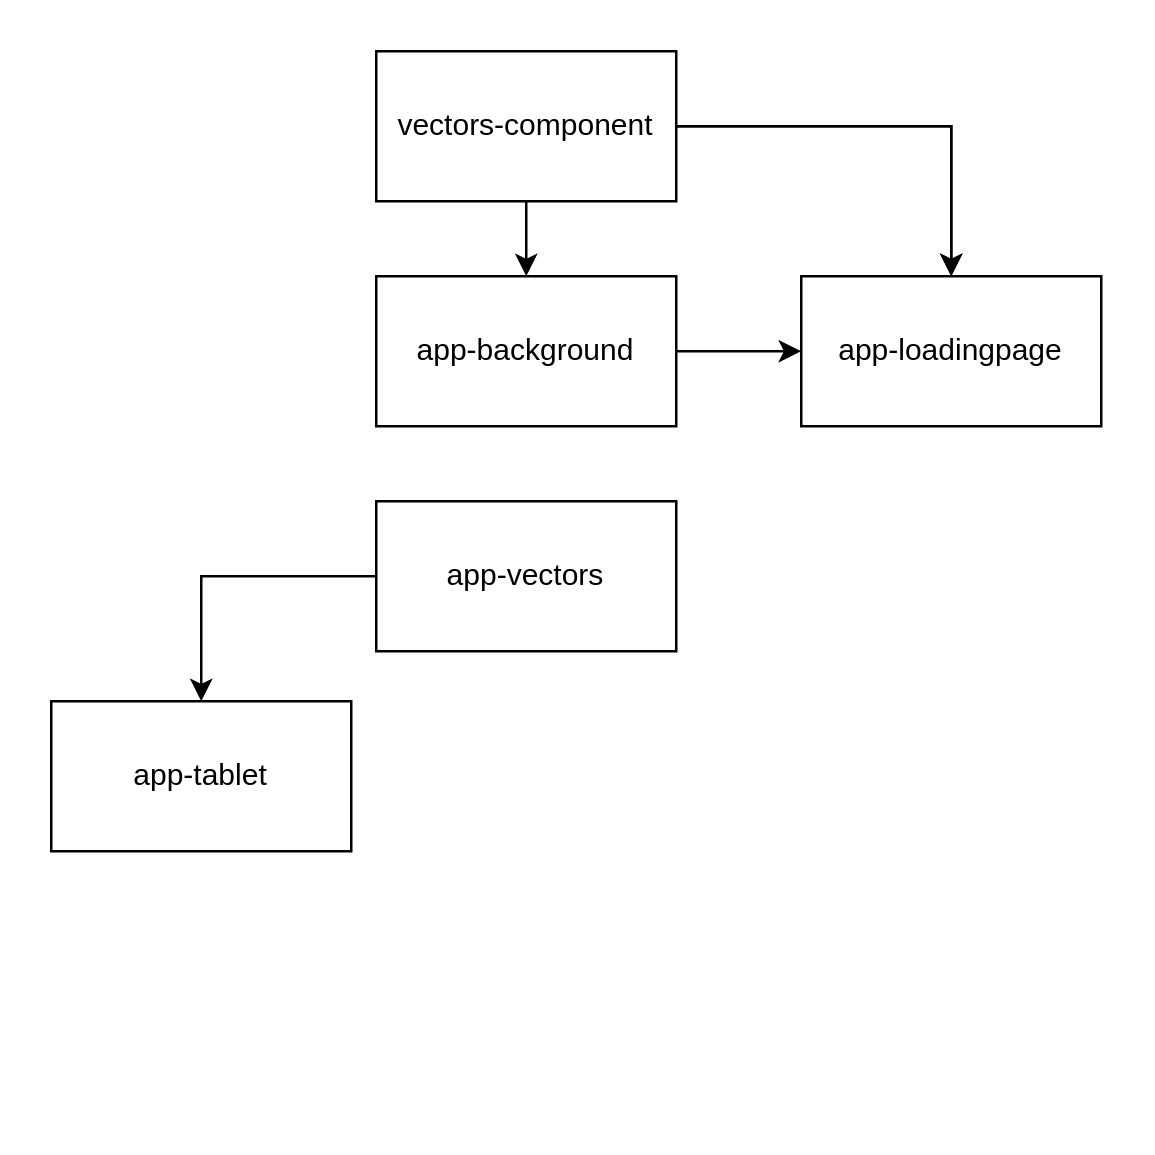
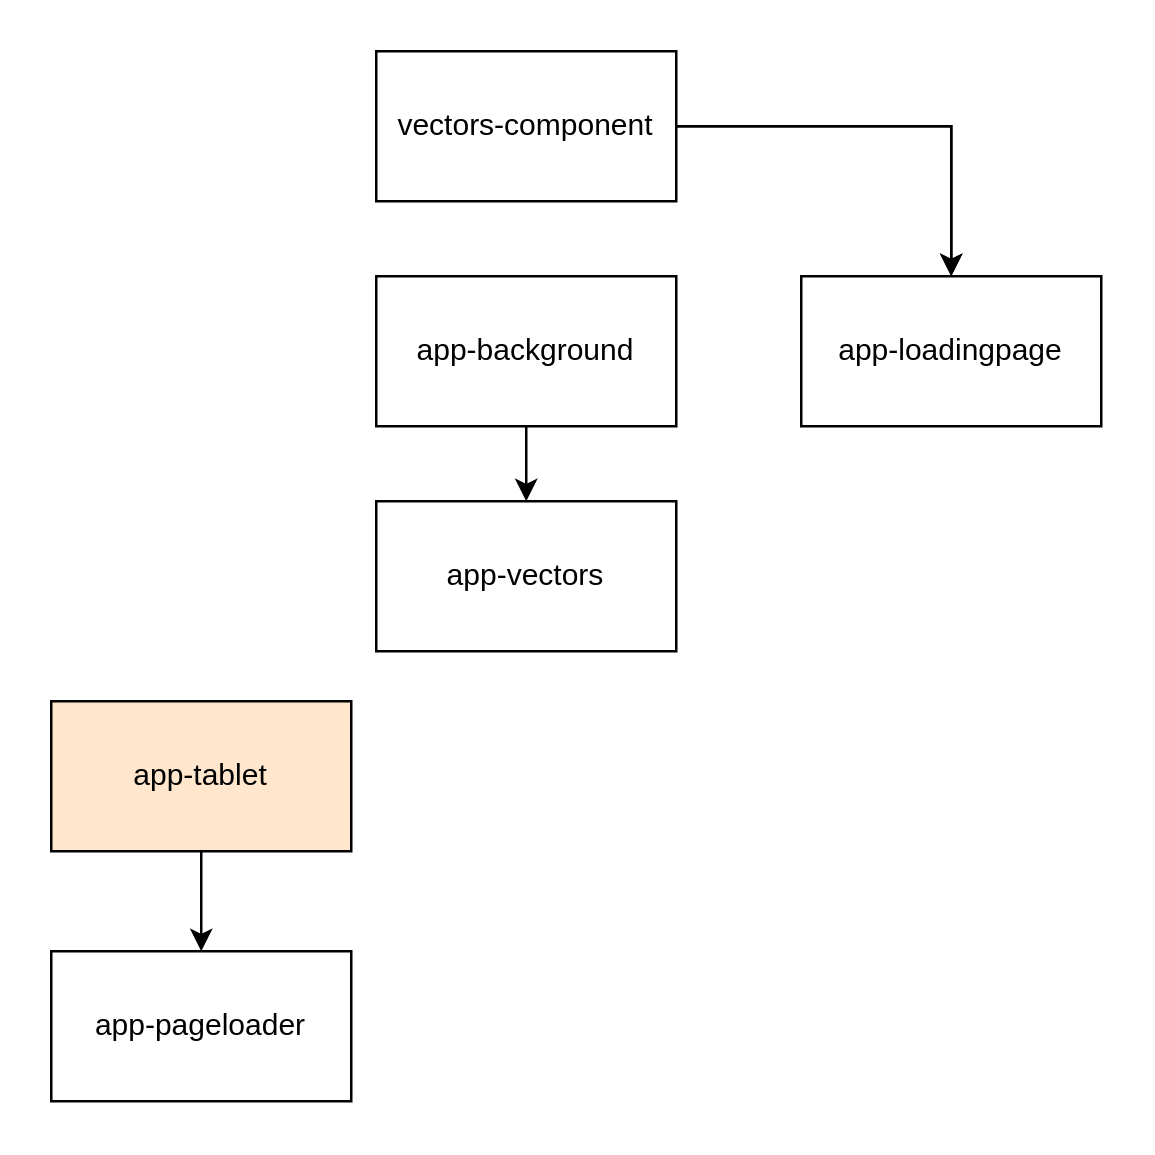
(526, 247) -> none
(730, 351) -> (526, 472)
(234, 576) -> none
(201, 776) -> (201, 776)
none -> (201, 893)
none -> (201, 1026)
